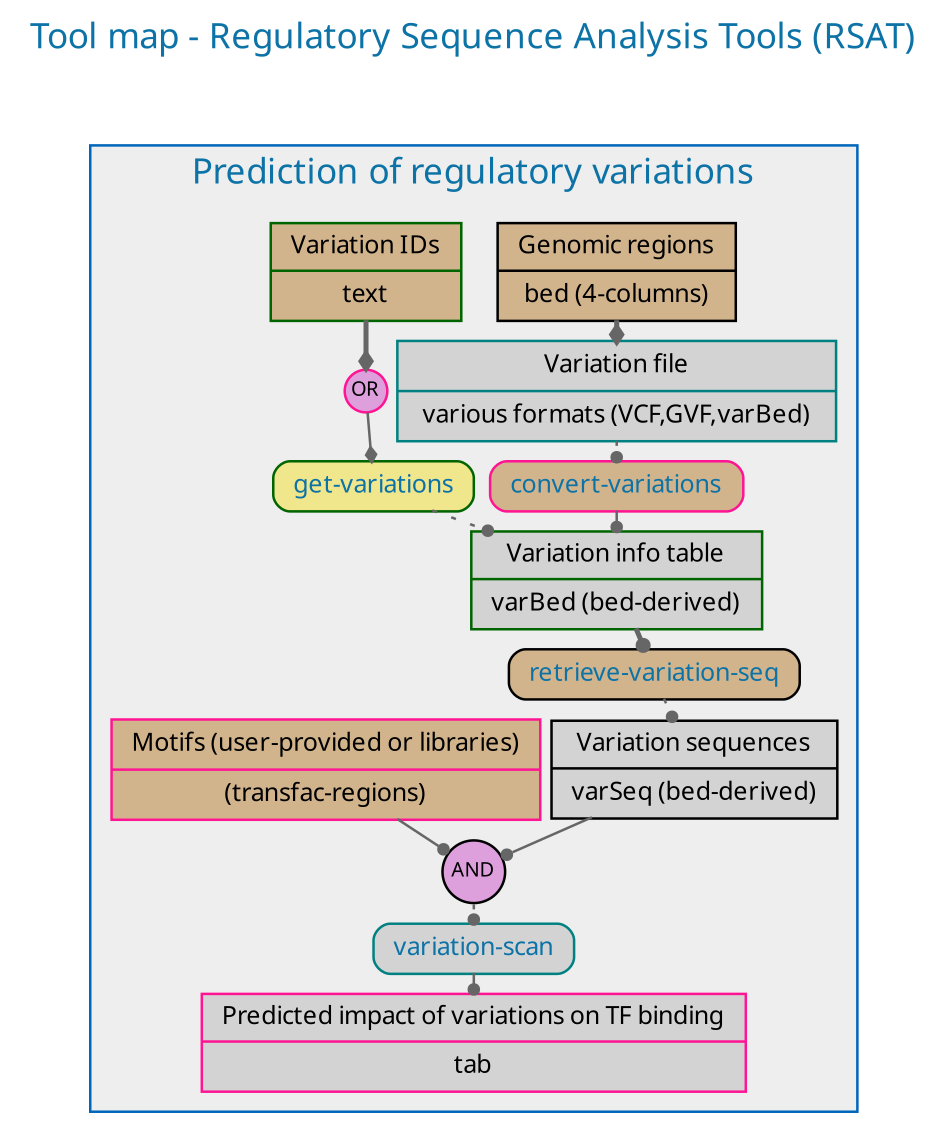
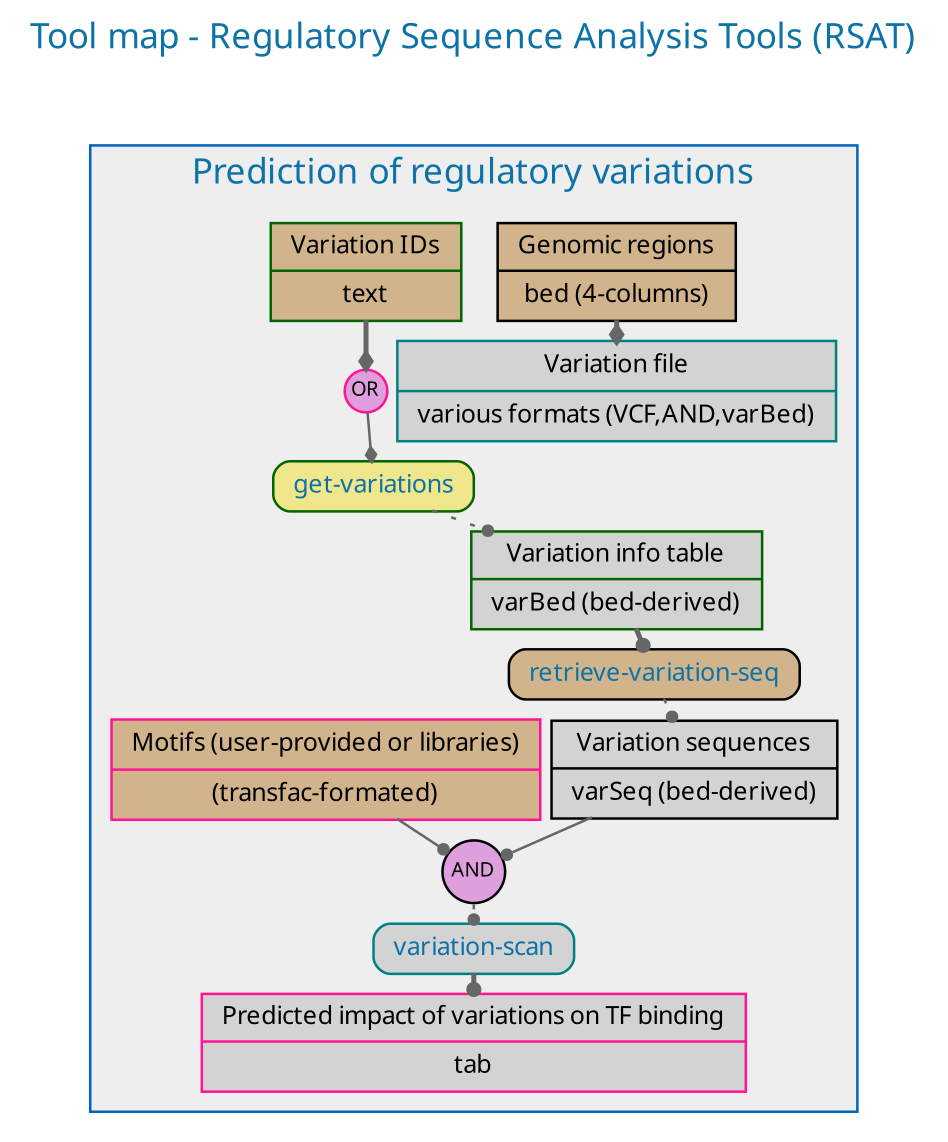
(617, 415) -> (617, 415)
(617, 486) -> none
(326, 793) -> (326, 793)
(474, 978) -> (474, 978)
